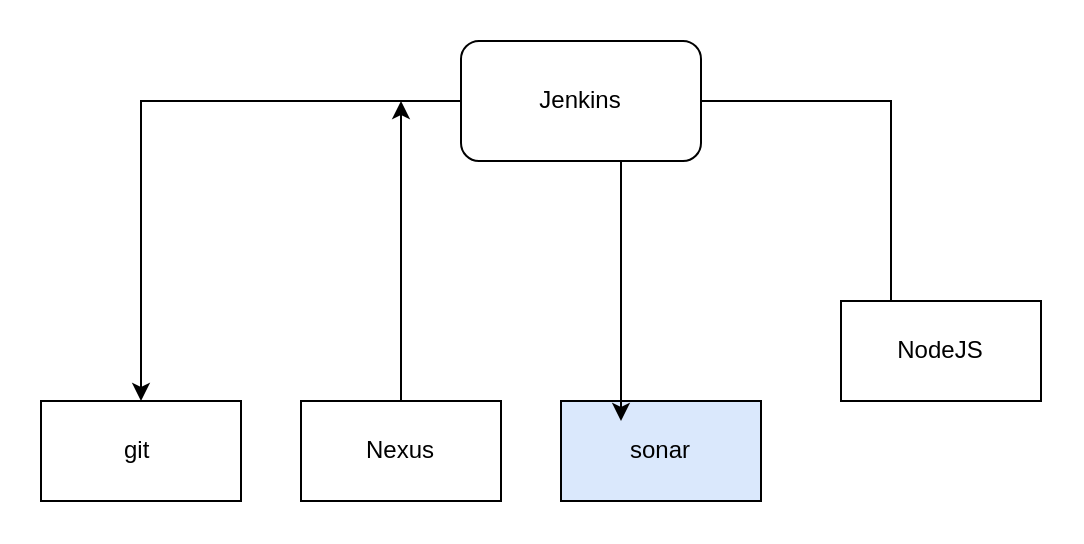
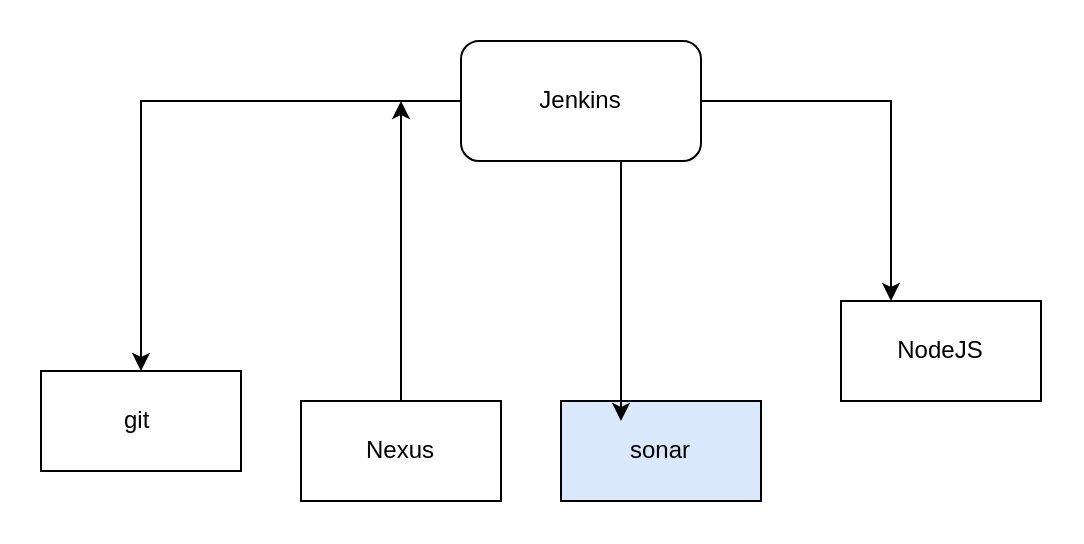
(891, 291) -> (891, 286)
(141, 451) -> (141, 421)
